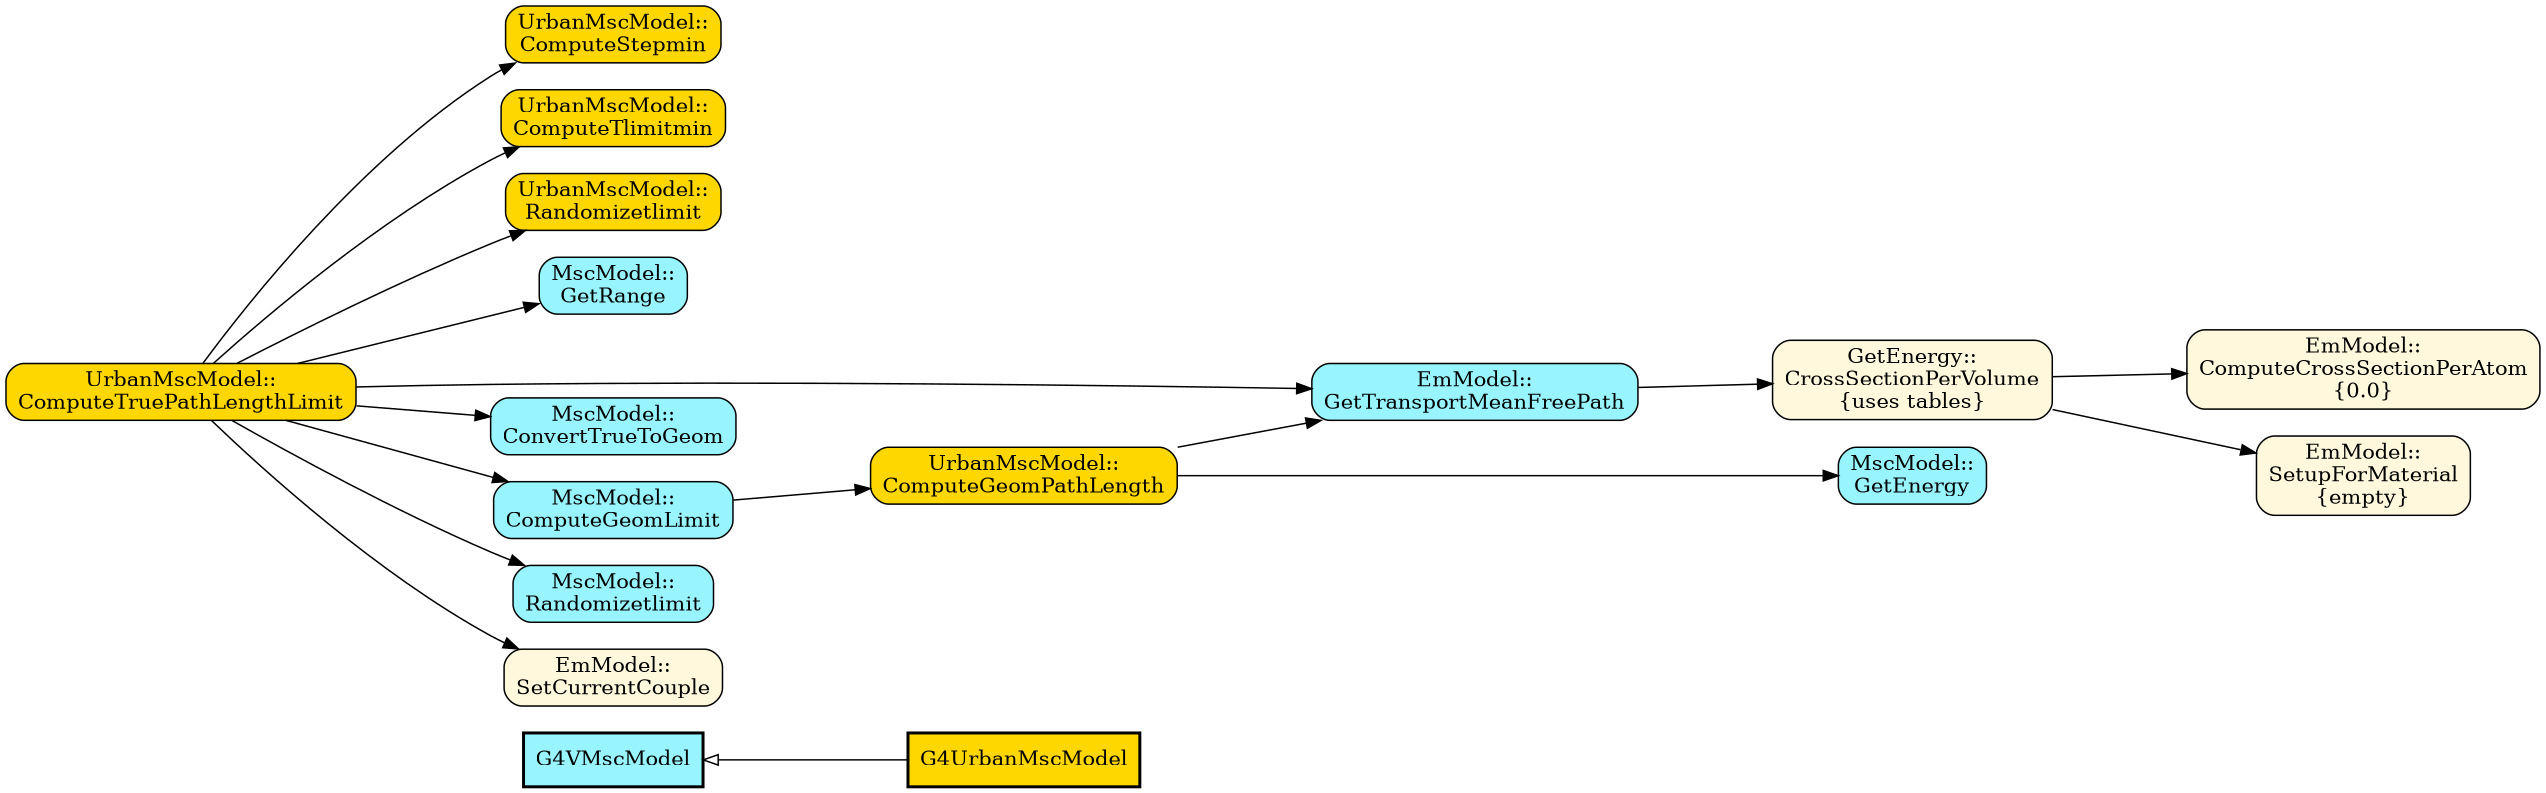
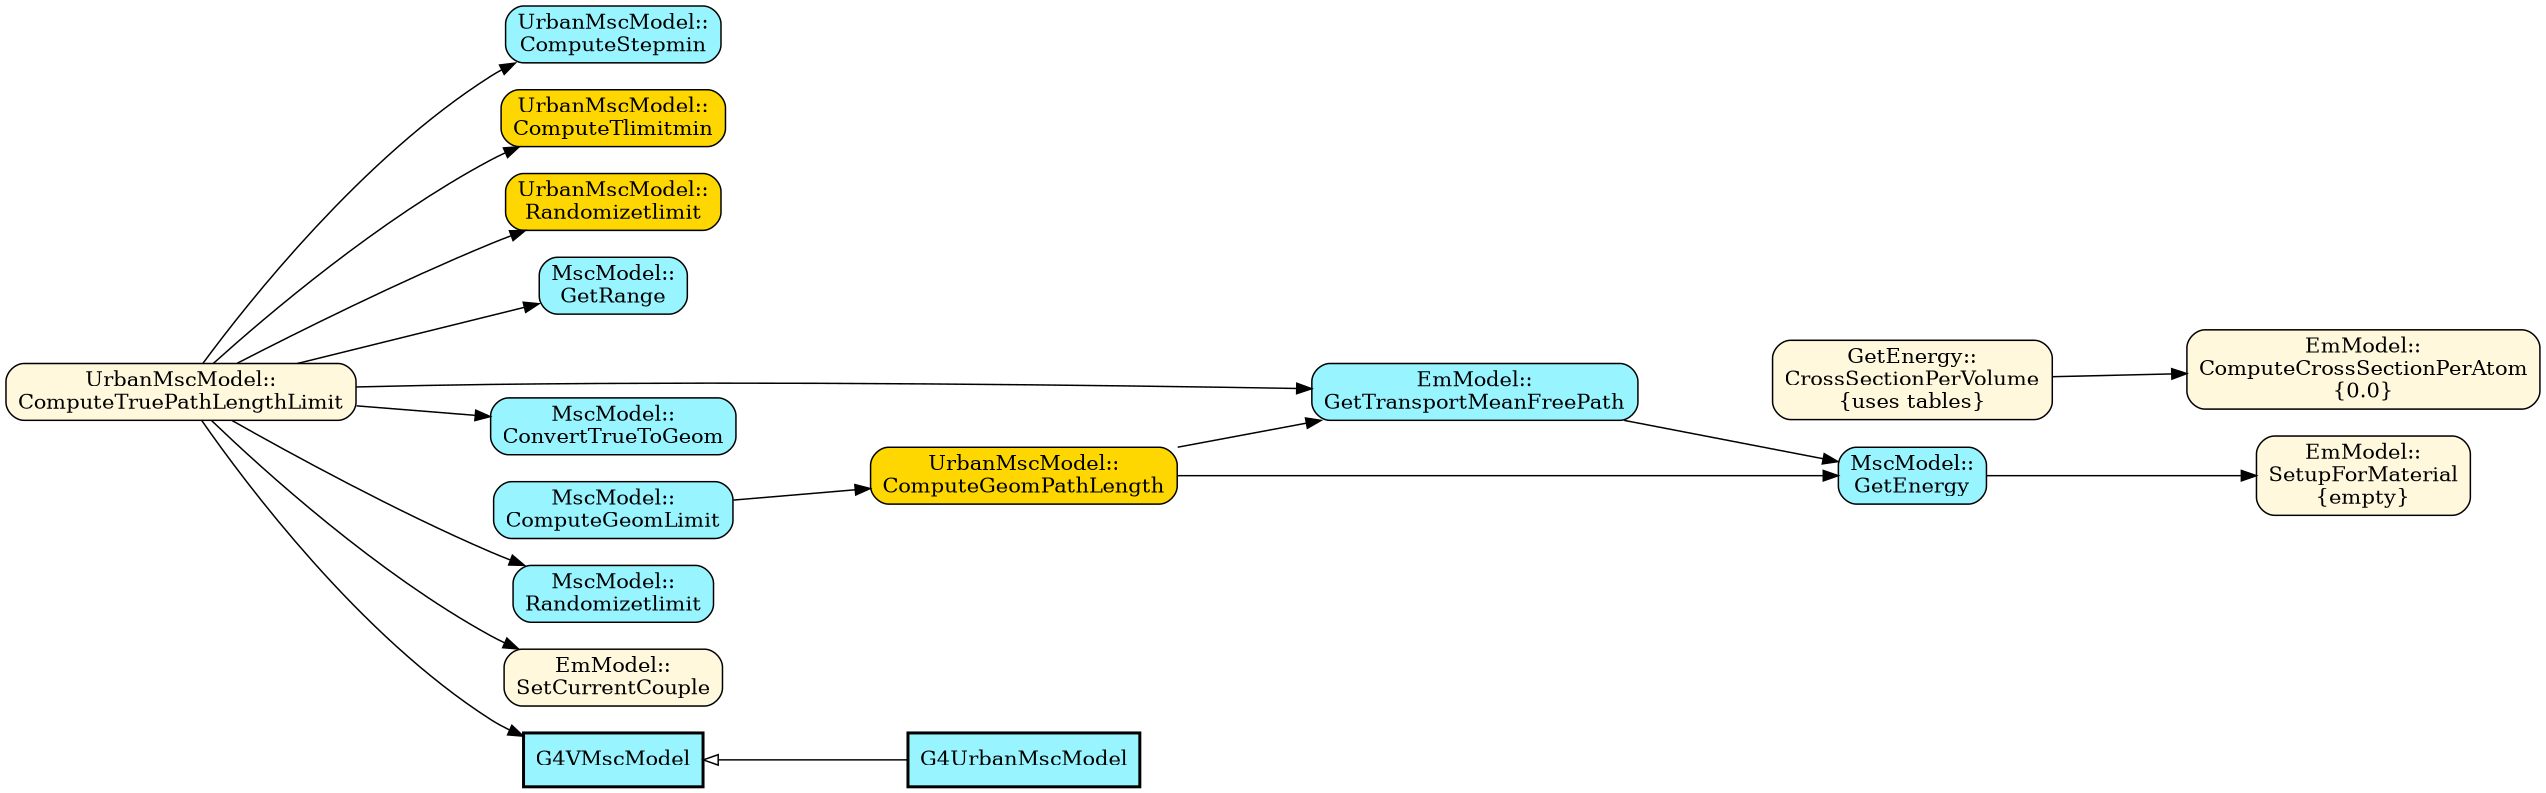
(613, 34) -> (613, 34)
(1698, 386) -> (1724, 440)
(181, 392) -> (181, 392)
(2147, 430) -> (2114, 476)
(390, 449) -> (340, 591)
(1024, 760) -> (1024, 760)
